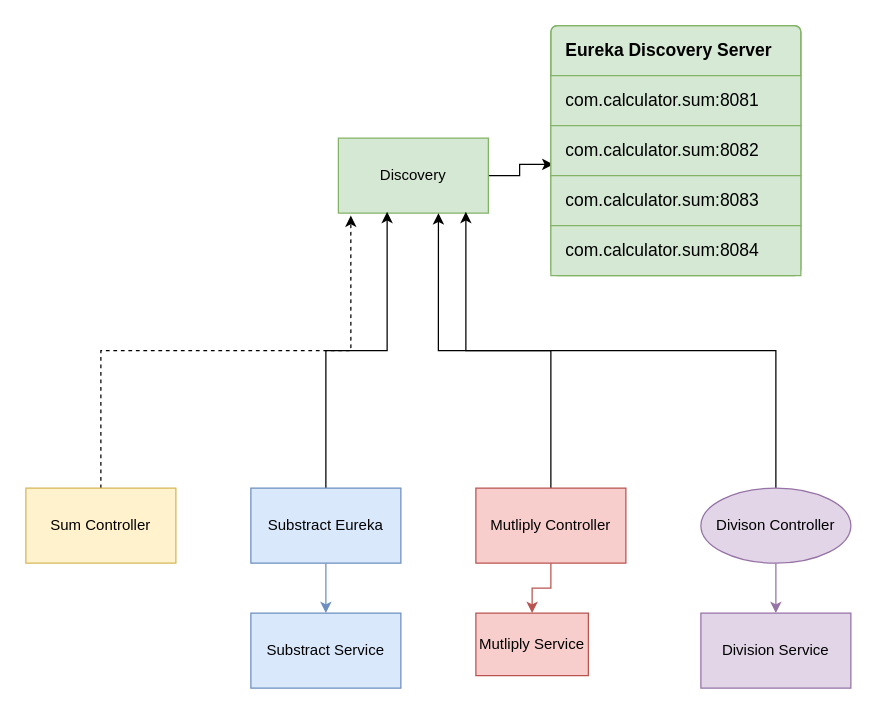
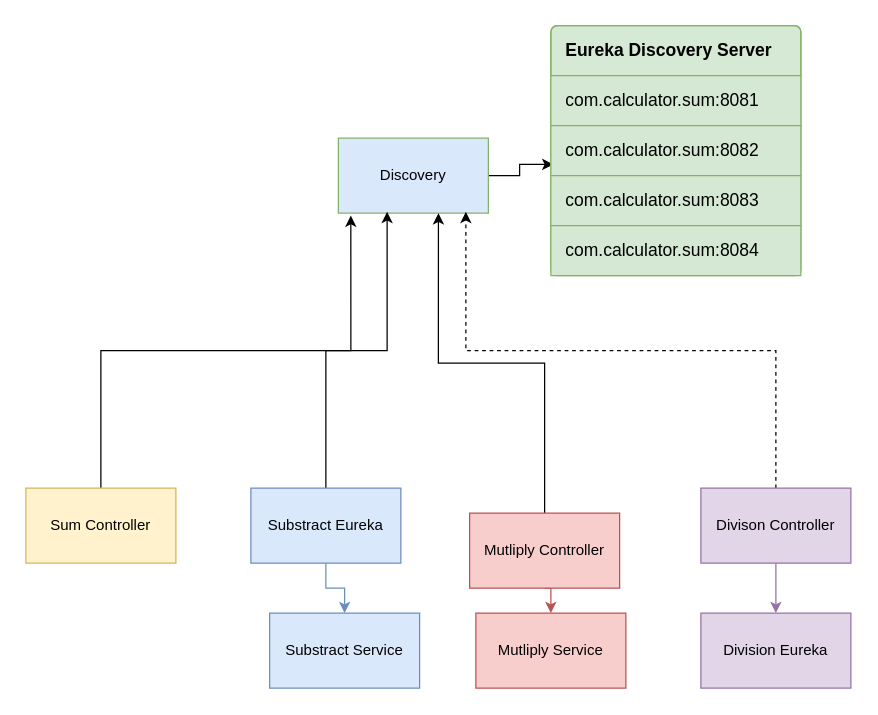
(413, 176) -> (413, 176)
(144, 351) -> (144, 351)
(731, 351) -> (731, 351)
(551, 526) -> (544, 551)
(776, 526) -> (776, 526)
(532, 644) -> (551, 651)
(326, 651) -> (344, 651)
(776, 651) -> (776, 651)
